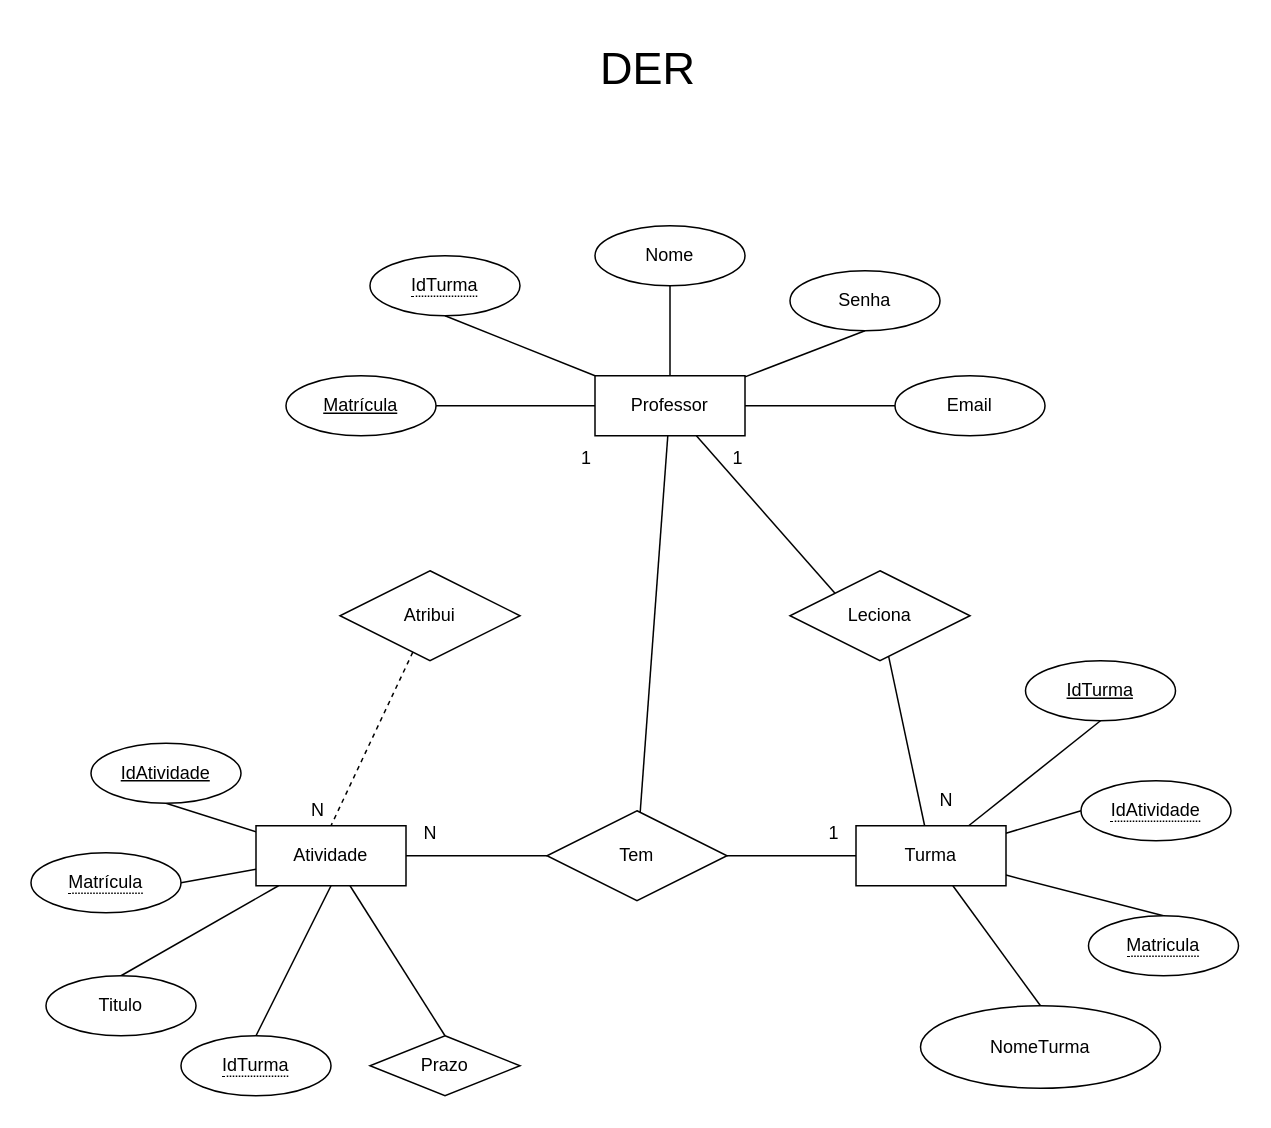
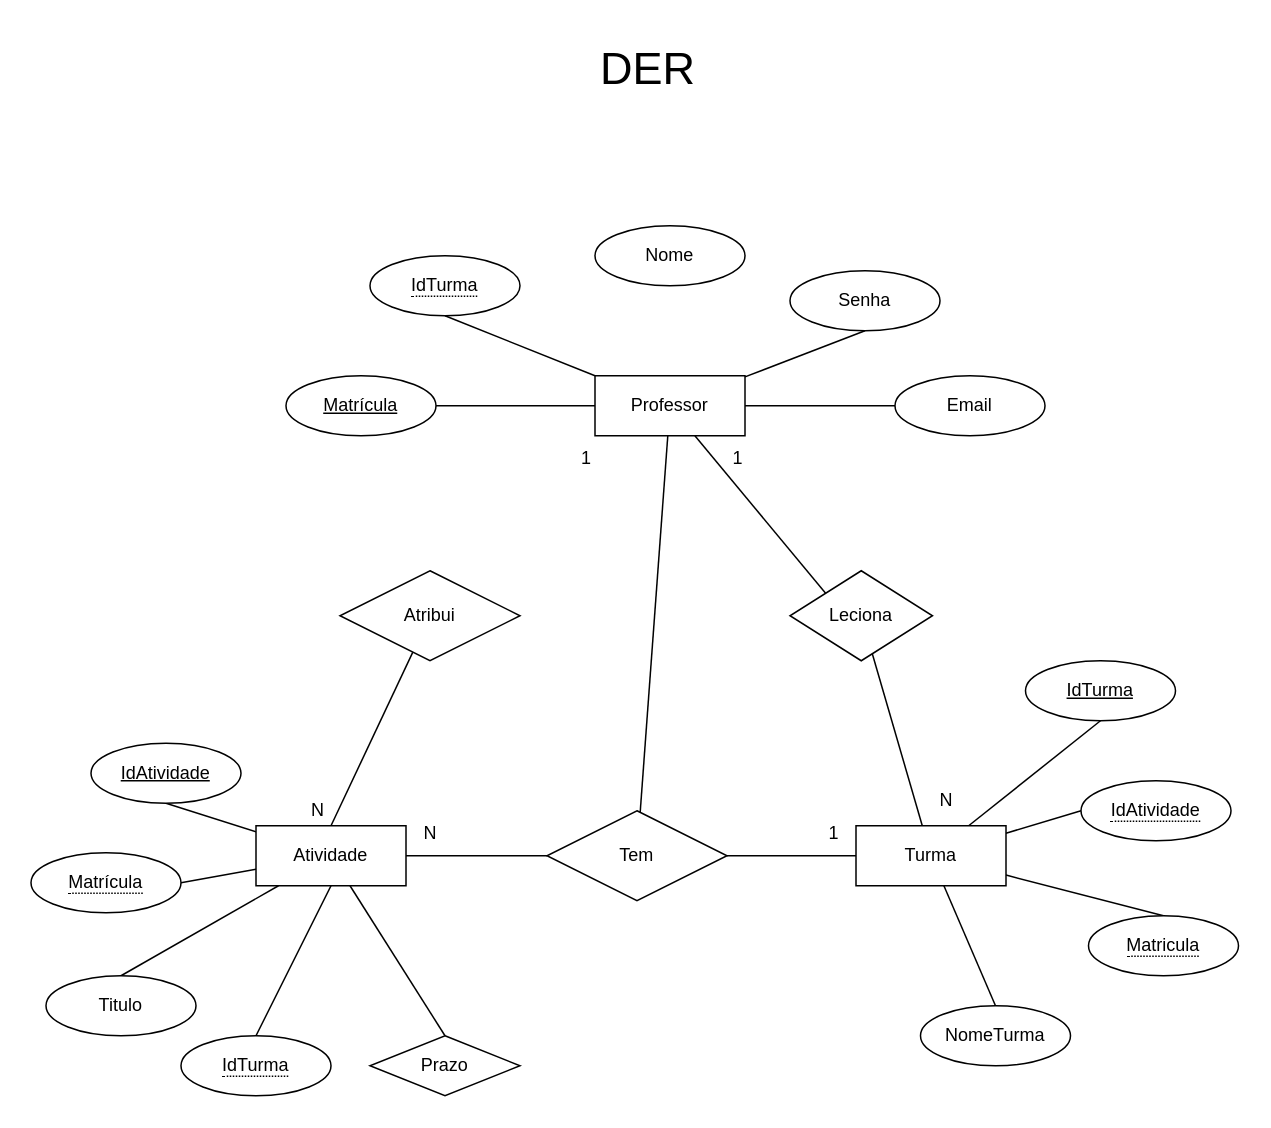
(670, 331) -> none
(880, 616) -> (861, 616)
(372, 739) -> (372, 739)
(1040, 1047) -> (995, 1036)
